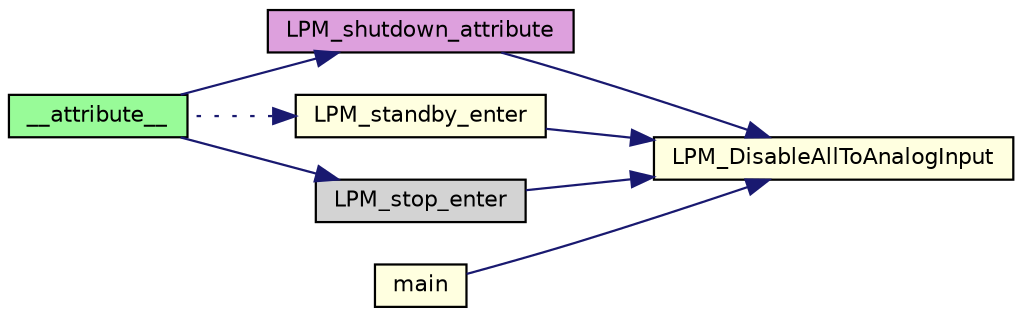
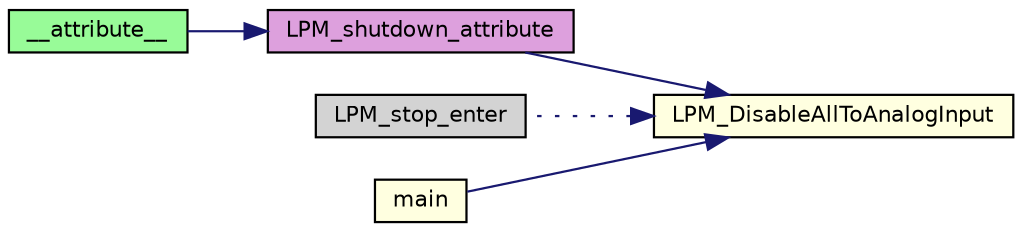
(421, 116) -> none
(249, 156) -> none
(578, 185) -> (578, 116)
